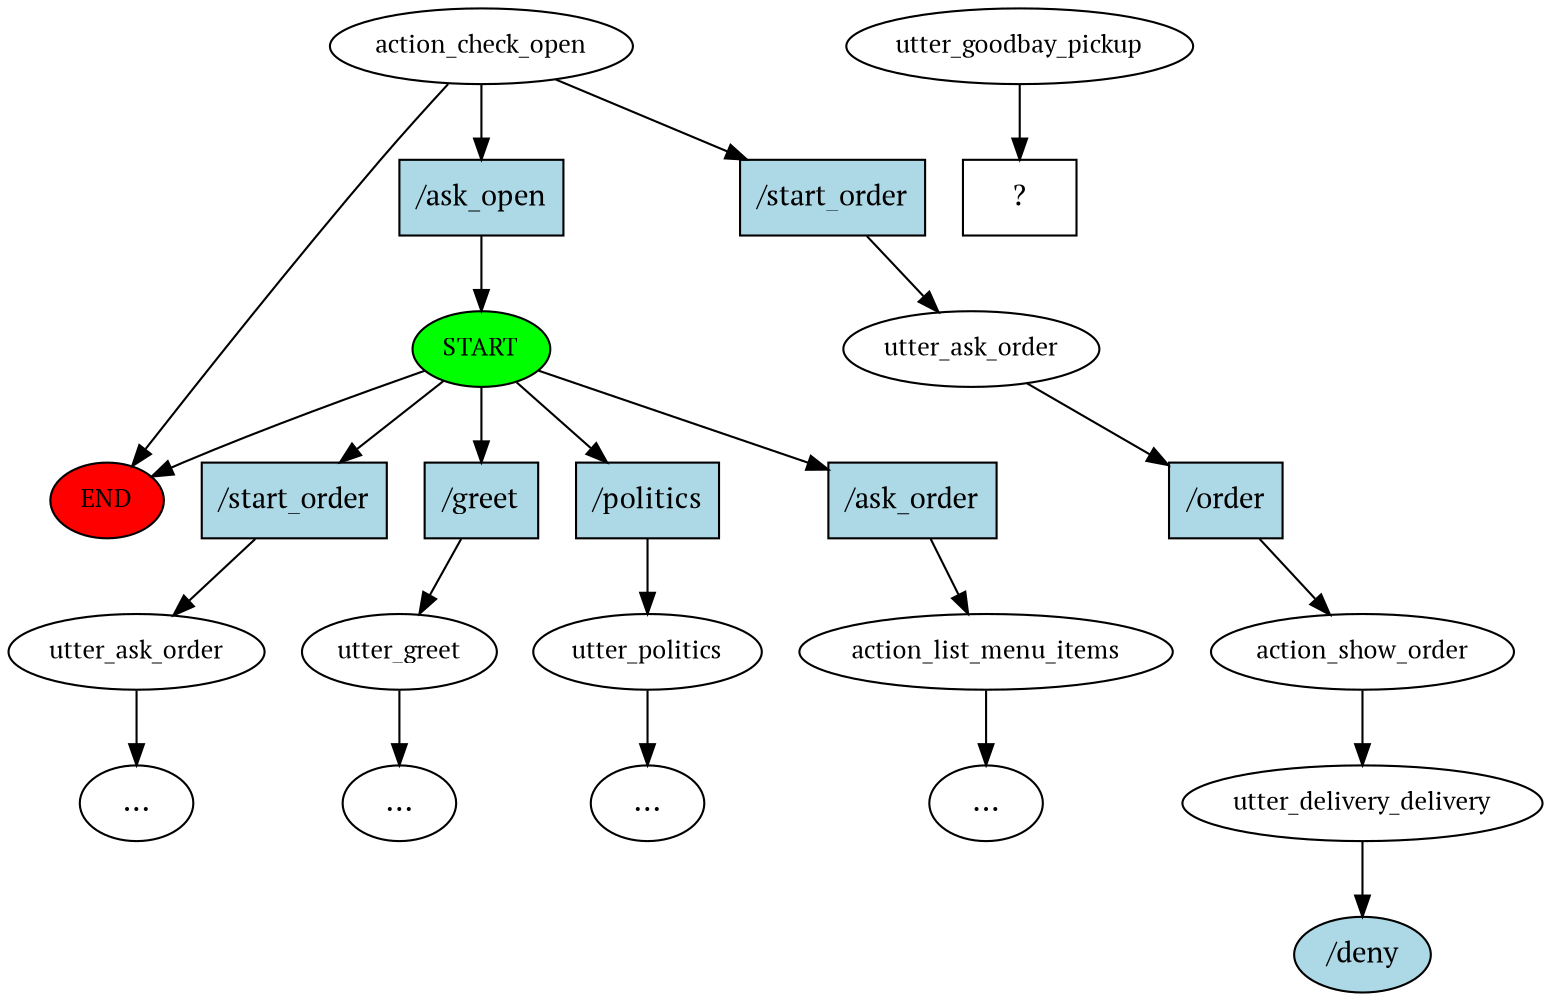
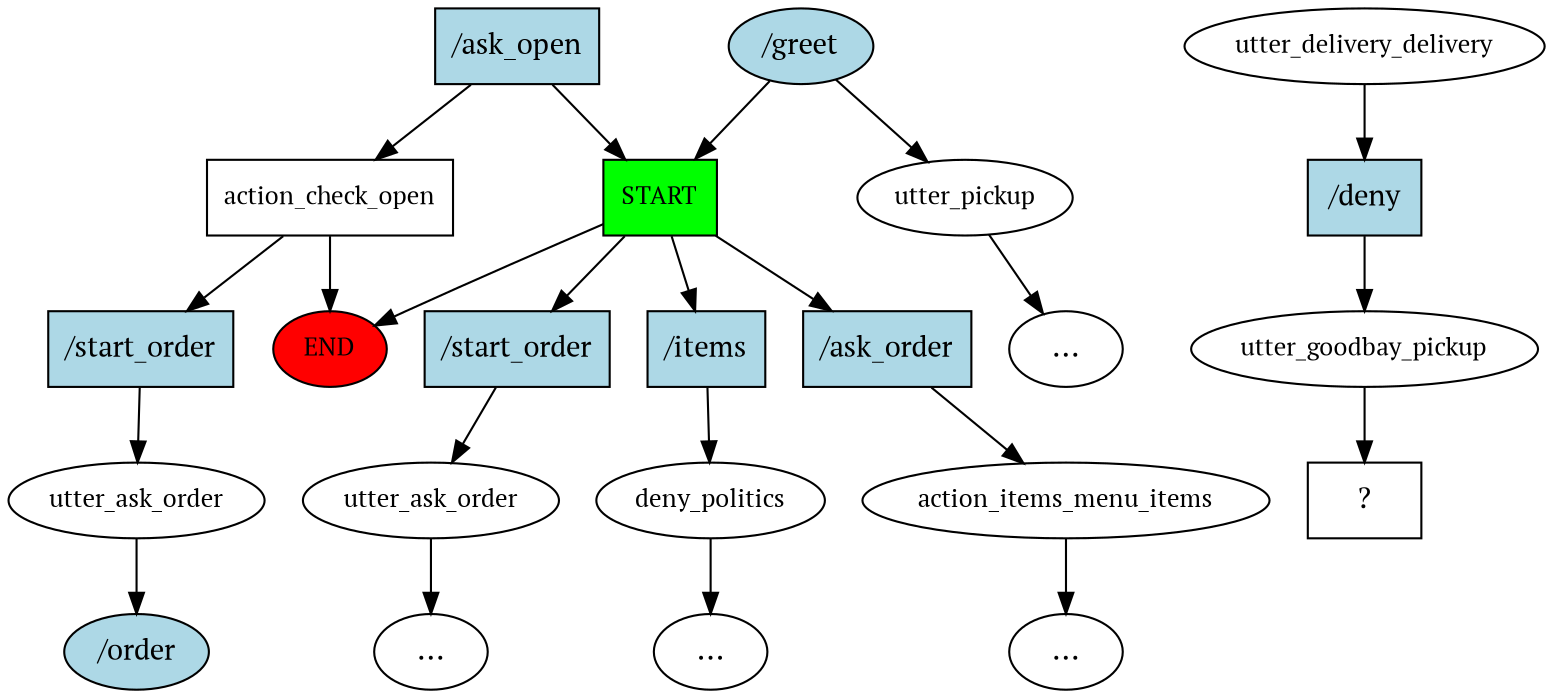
(481, 46) -> (330, 198)
(481, 112) -> (432, 115)
none -> (1365, 263)
(481, 349) -> (660, 198)
(481, 414) -> (740, 112)
(481, 500) -> (801, 46)
(648, 500) -> (706, 349)
(1226, 500) -> (137, 652)
(399, 652) -> (965, 198)
(648, 652) -> (711, 500)
(986, 652) -> (1066, 500)
(1362, 652) -> none
(1362, 955) -> (1365, 198)
